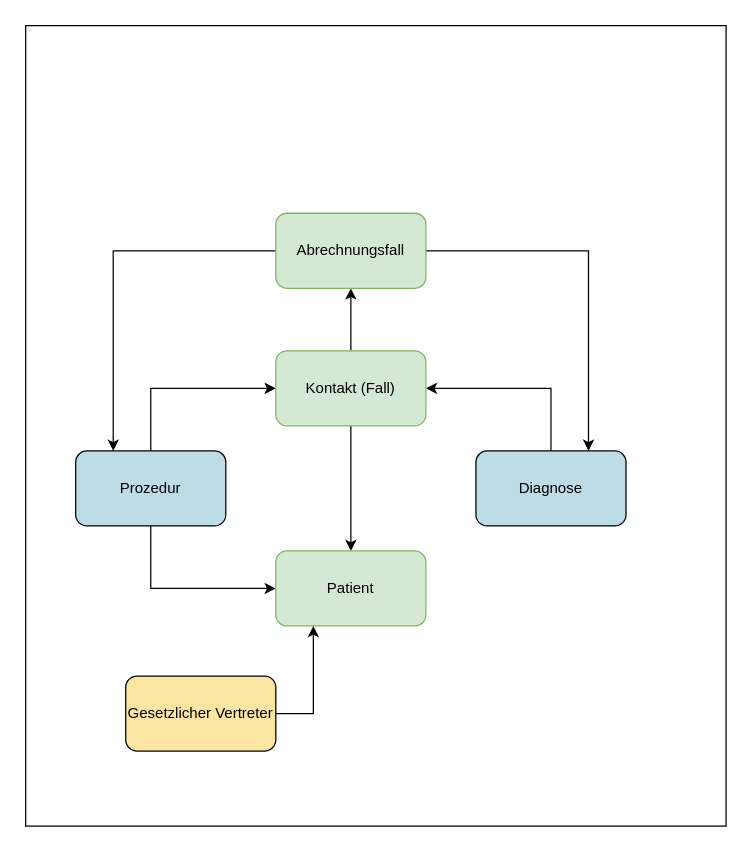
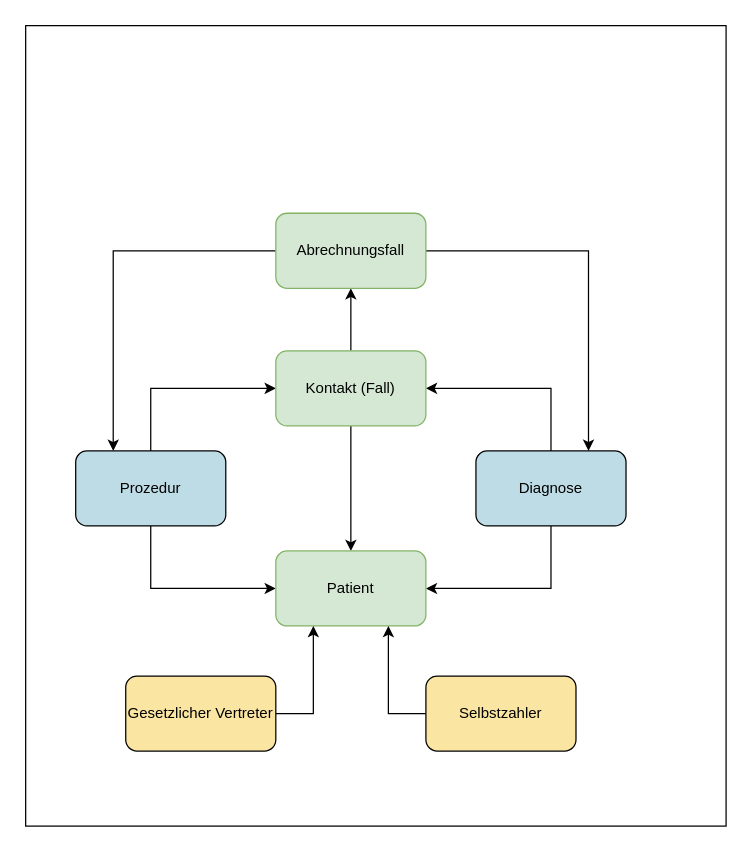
none -> (524, 588)
none -> (388, 692)
none -> (501, 713)
